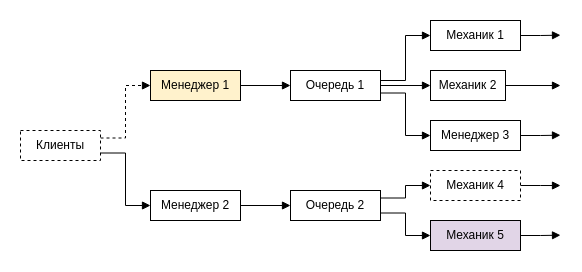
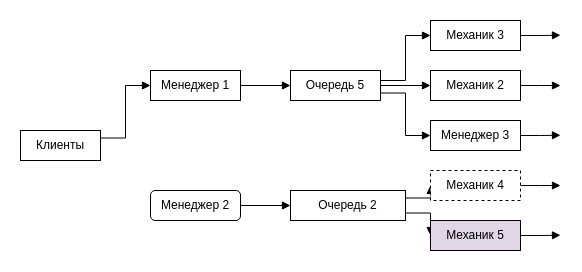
(476, 36) -> (476, 36)
(196, 86) -> (196, 86)
(336, 86) -> (336, 86)
(468, 86) -> (476, 86)
(126, 117) -> (126, 117)
(61, 146) -> (61, 146)
(126, 174) -> none
(196, 206) -> (196, 206)
(336, 206) -> (348, 206)
